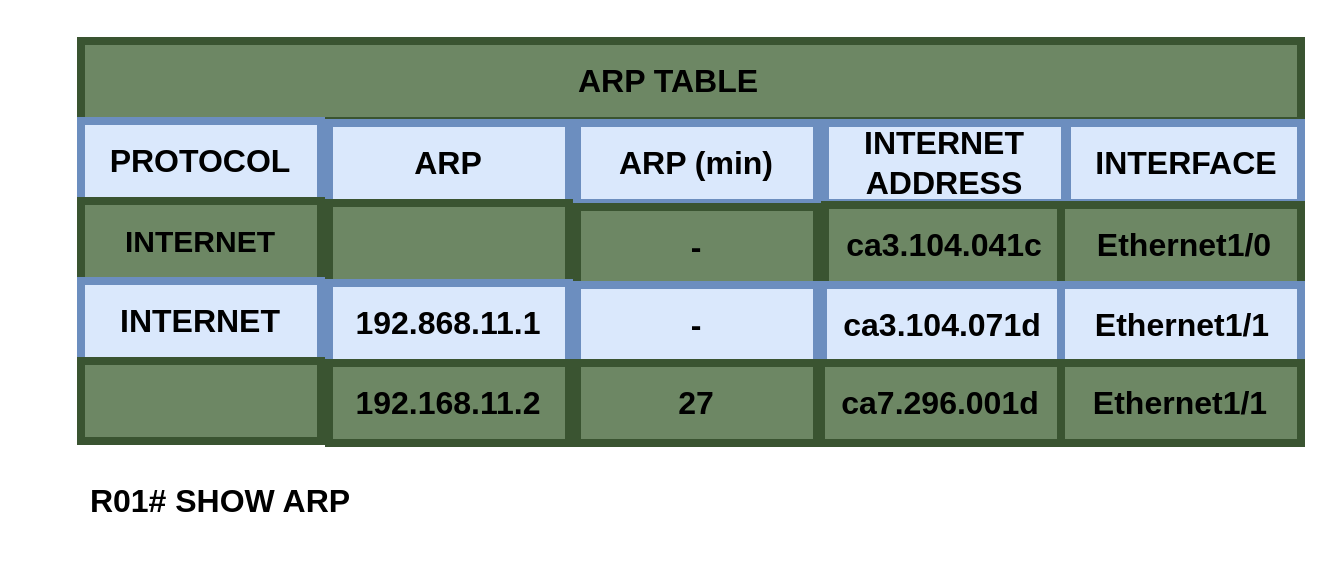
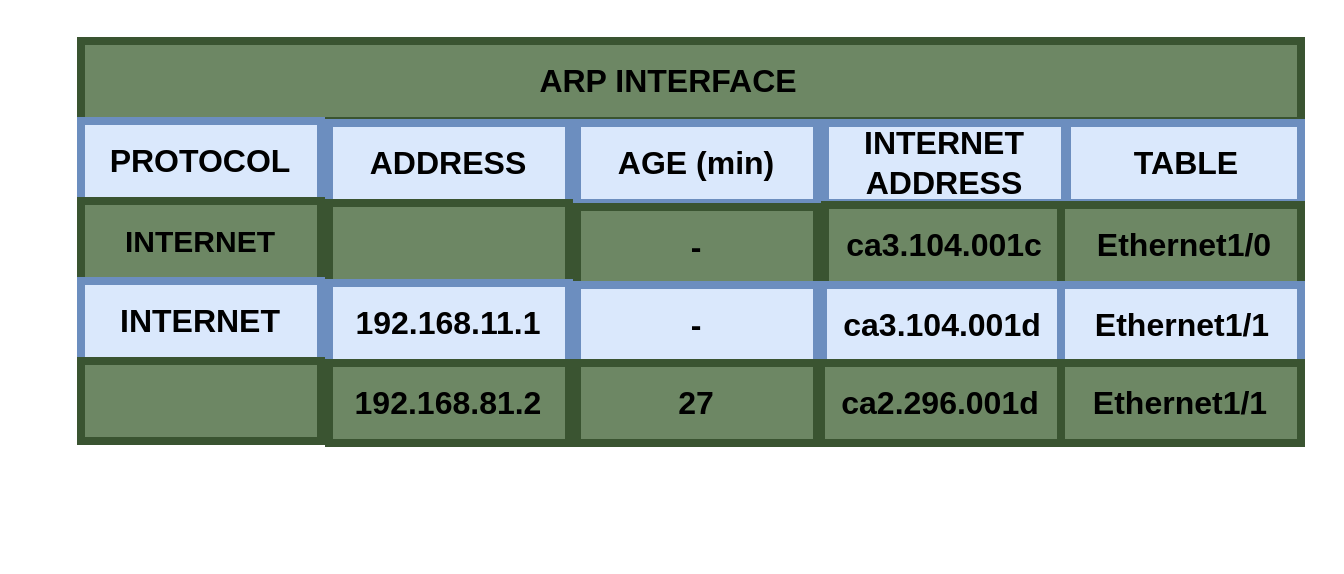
(669, 81) -> (669, 81)
(449, 163) -> (449, 163)
(697, 163) -> (697, 163)
(1187, 163) -> (1187, 163)
(945, 245) -> (945, 245)
(449, 323) -> (449, 323)
(943, 325) -> (943, 325)
(449, 403) -> (449, 403)
(941, 403) -> (941, 403)
(221, 501) -> none
